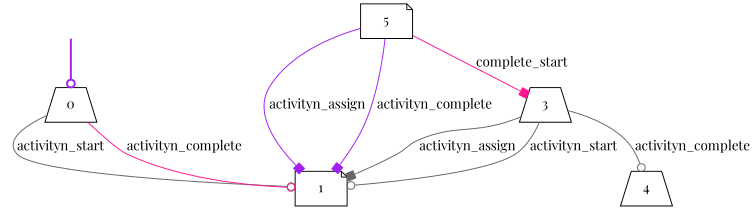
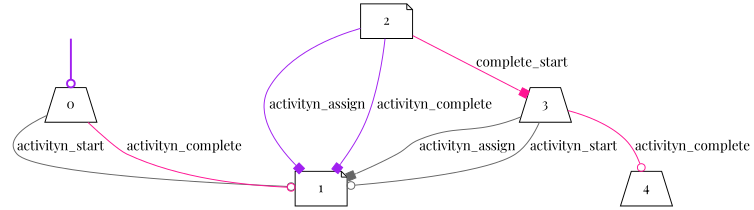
(387, 21) -> (387, 21)
(611, 128) -> (611, 128)
